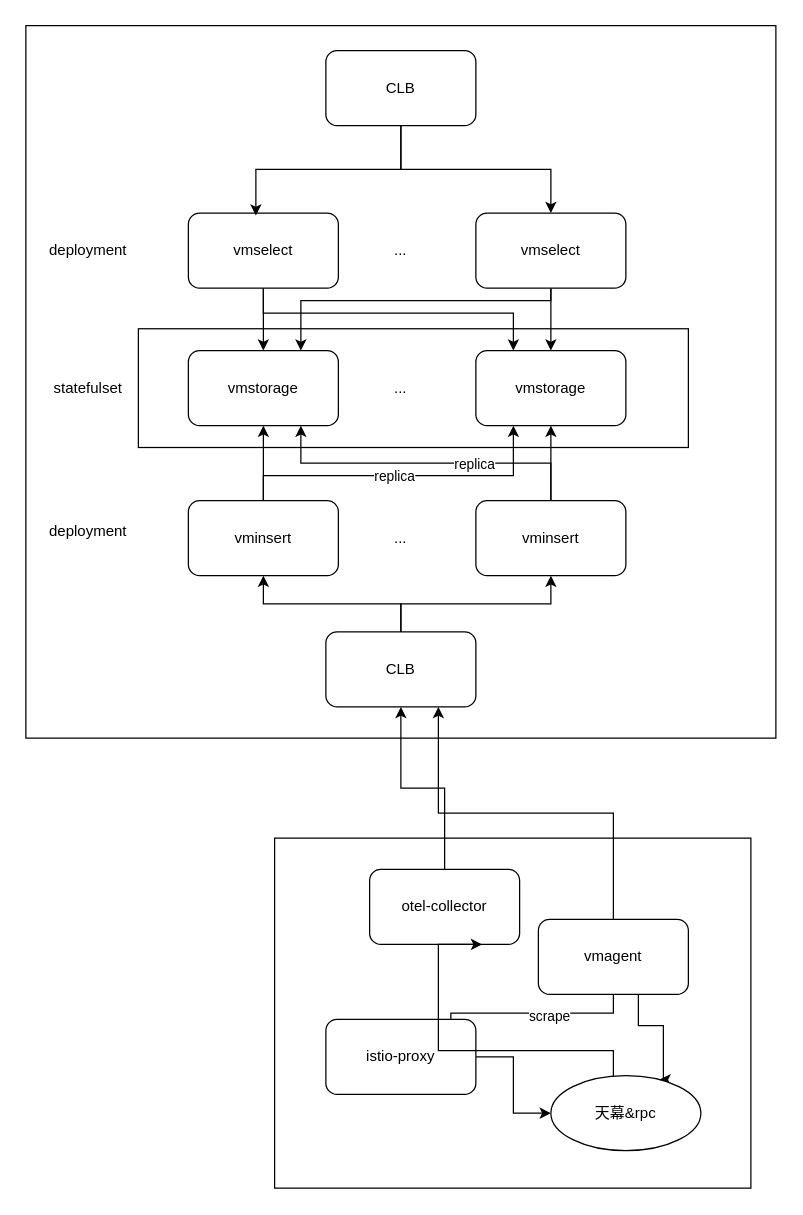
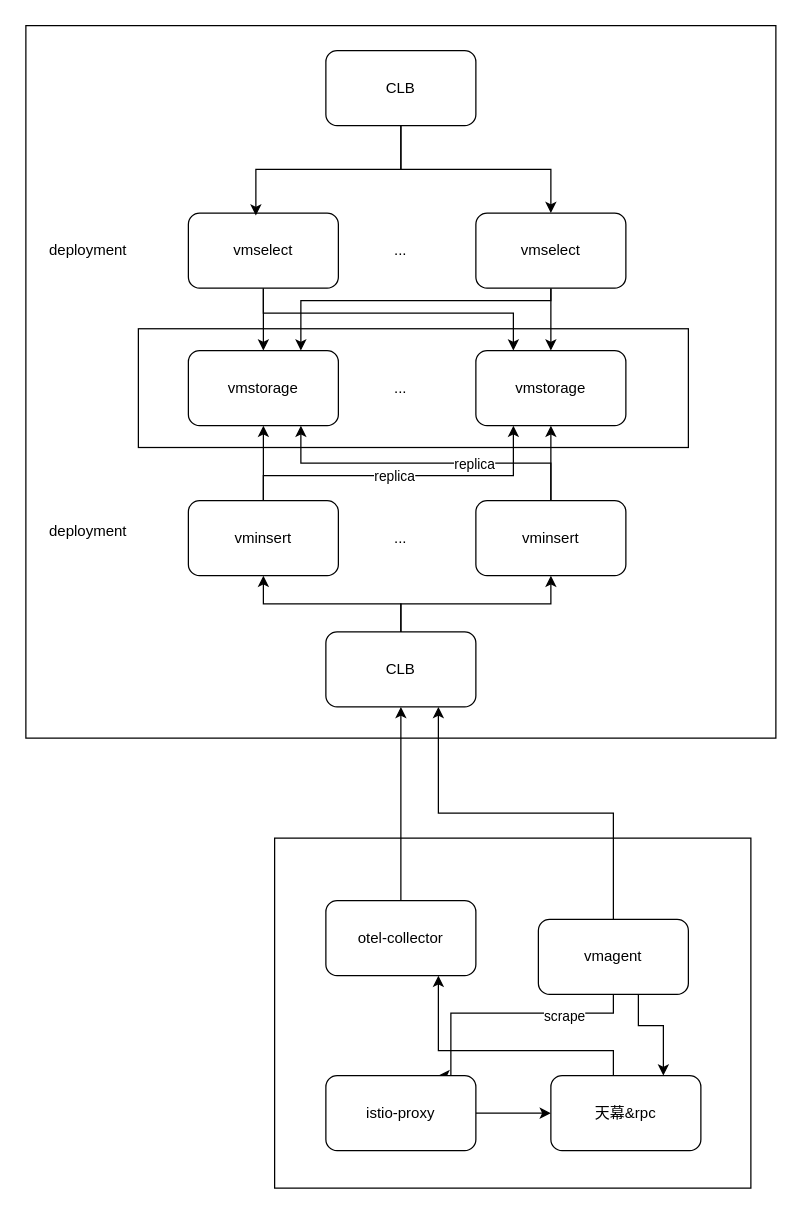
(88, 388) -> none
(444, 907) -> (401, 938)
(401, 1057) -> (401, 1113)
(626, 1113) -> (626, 1113)
